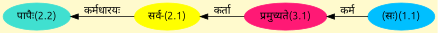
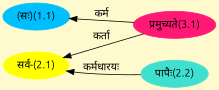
(106, 17) -> (107, 74)
(351, 17) -> (106, 21)
